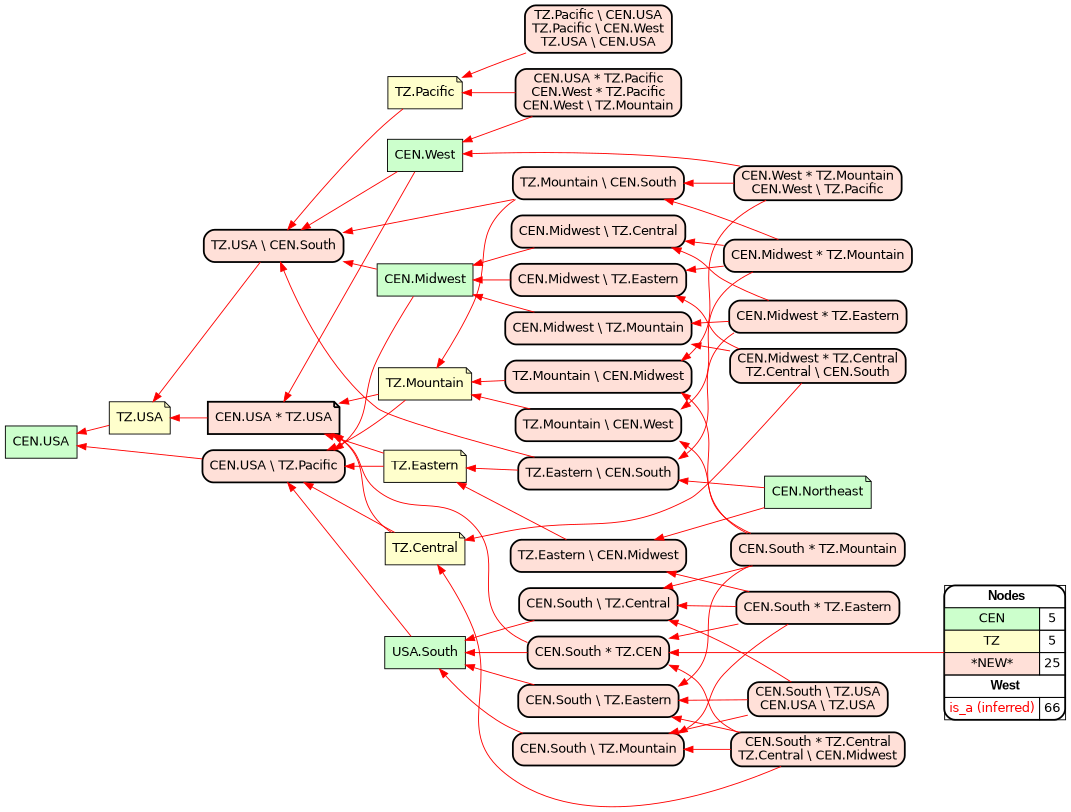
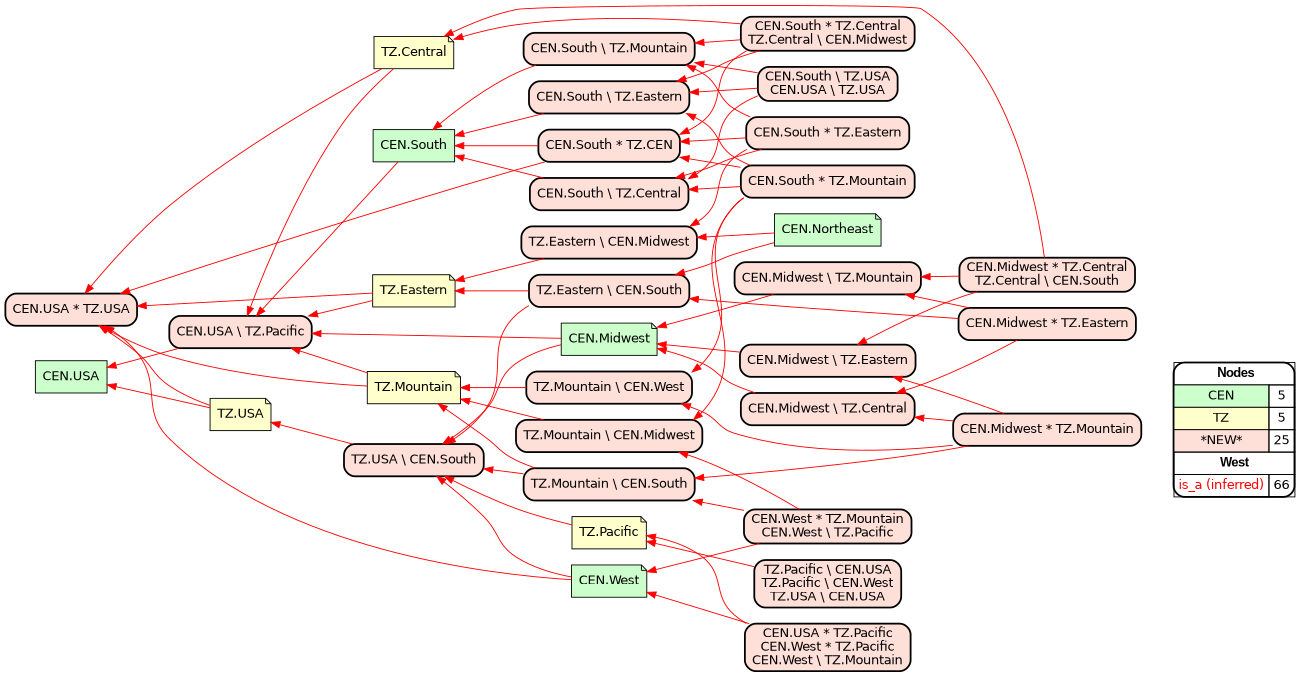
(425, 155) -> (609, 581)
(425, 280) -> (609, 339)
(194, 418) -> (155, 373)
(274, 418) -> (71, 310)
(425, 653) -> (414, 146)
(811, 653) -> (703, 161)
